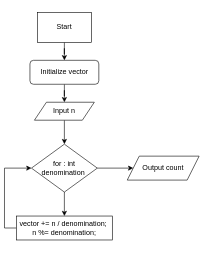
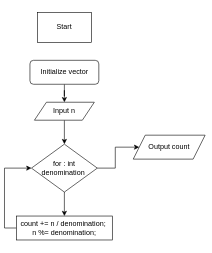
(65, 53) -> none
(164, 168) -> (170, 147)
(65, 228) -> (65, 228)
